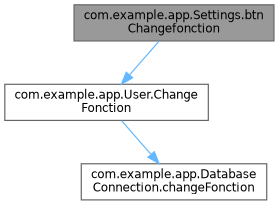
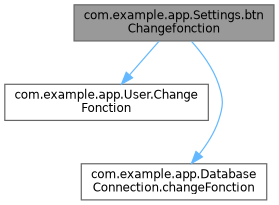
(136, 137) -> (222, 96)
